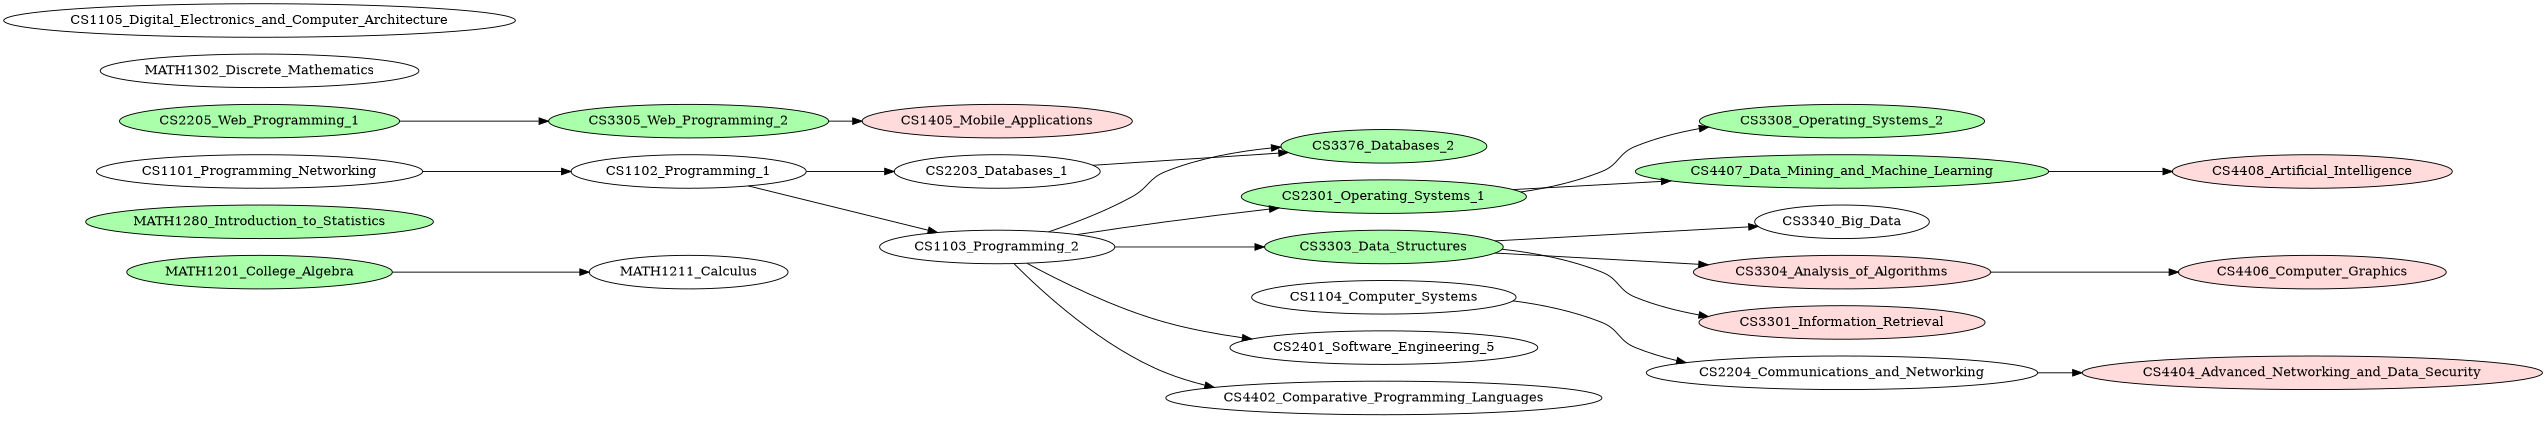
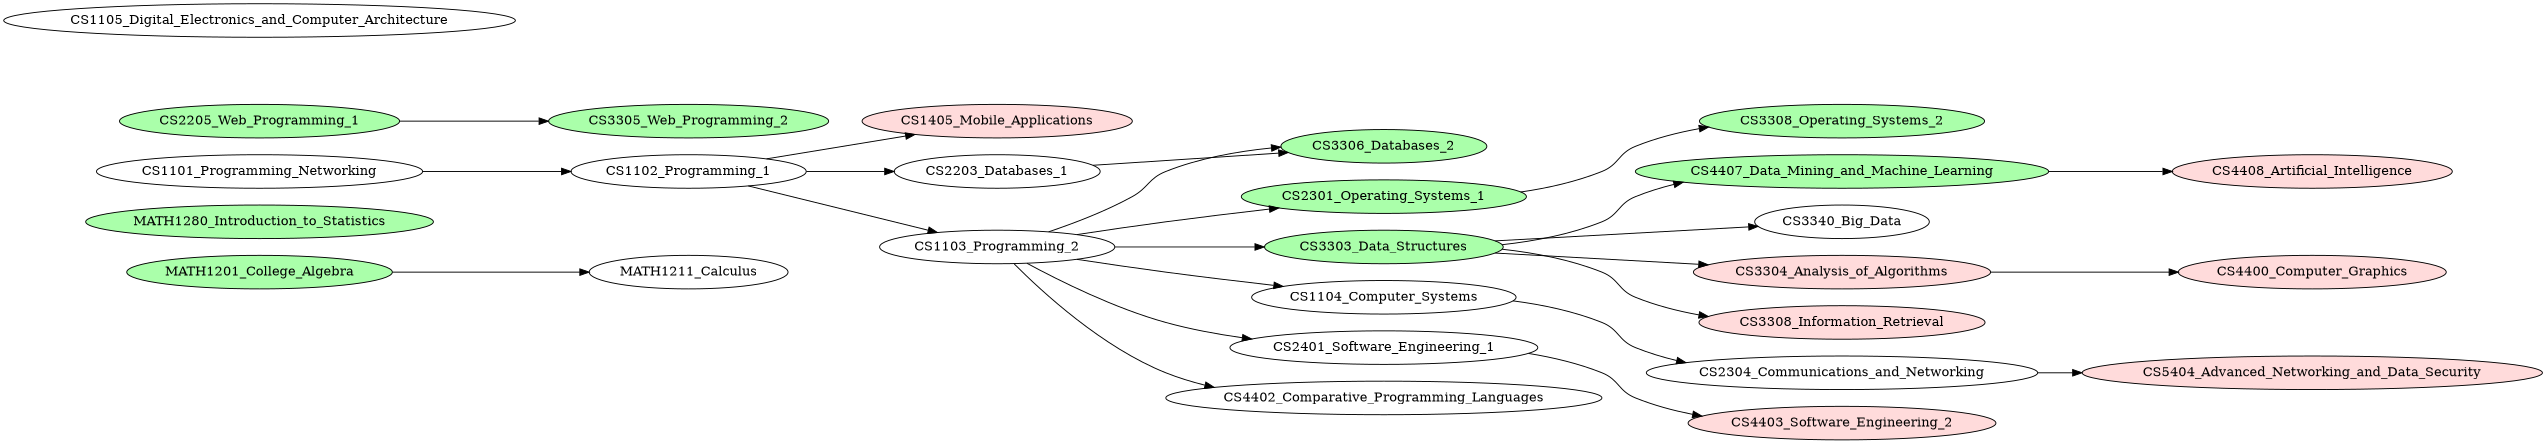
(260, 71) -> none
(841, 121) -> (836, 147)
(1384, 146) -> (1384, 146)
(1587, 185) -> (1593, 225)
(2312, 272) -> (2312, 272)
none -> (1175, 273)
(1842, 322) -> (1842, 322)
(1384, 348) -> (1384, 348)
(1842, 373) -> (1842, 373)
(2312, 373) -> (2312, 373)
none -> (1842, 423)
